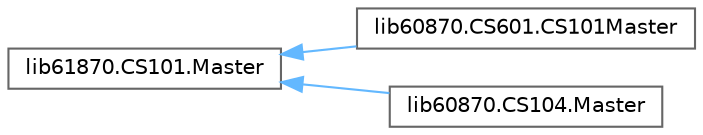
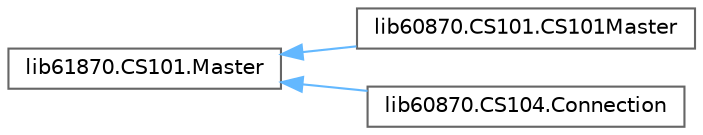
(526, 29) -> (526, 29)
(526, 107) -> (526, 107)
